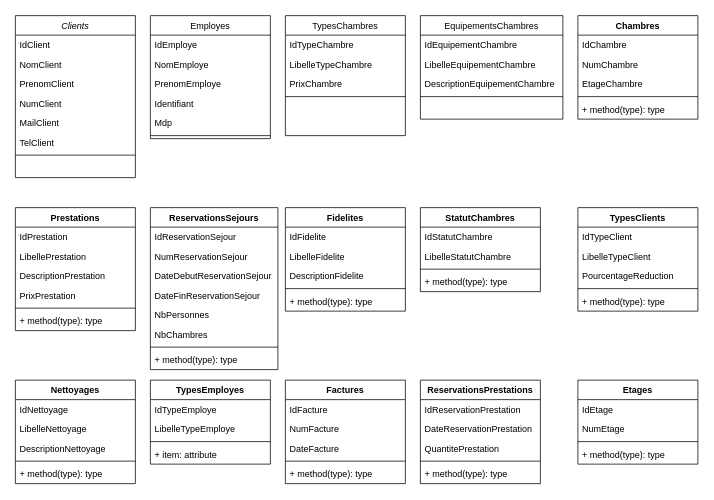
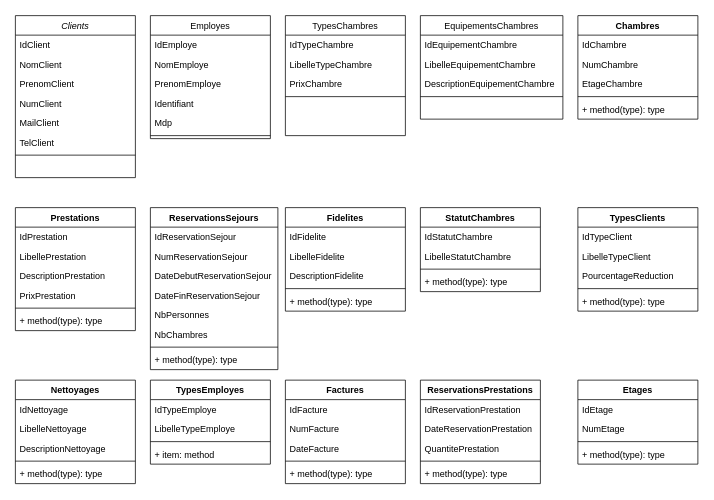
(191, 455) -> (185, 455)
